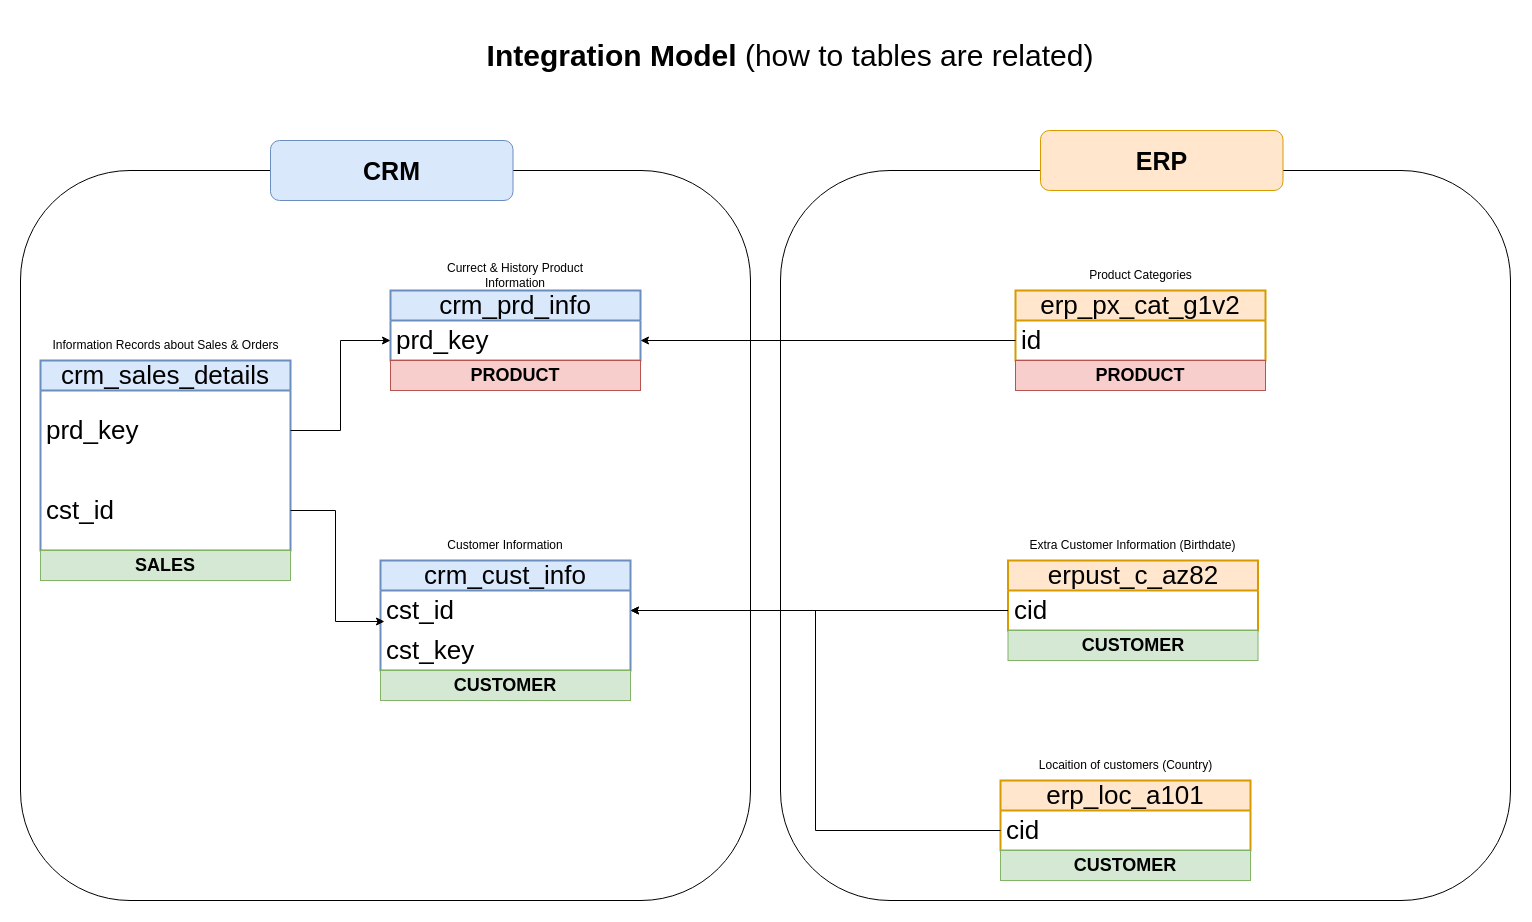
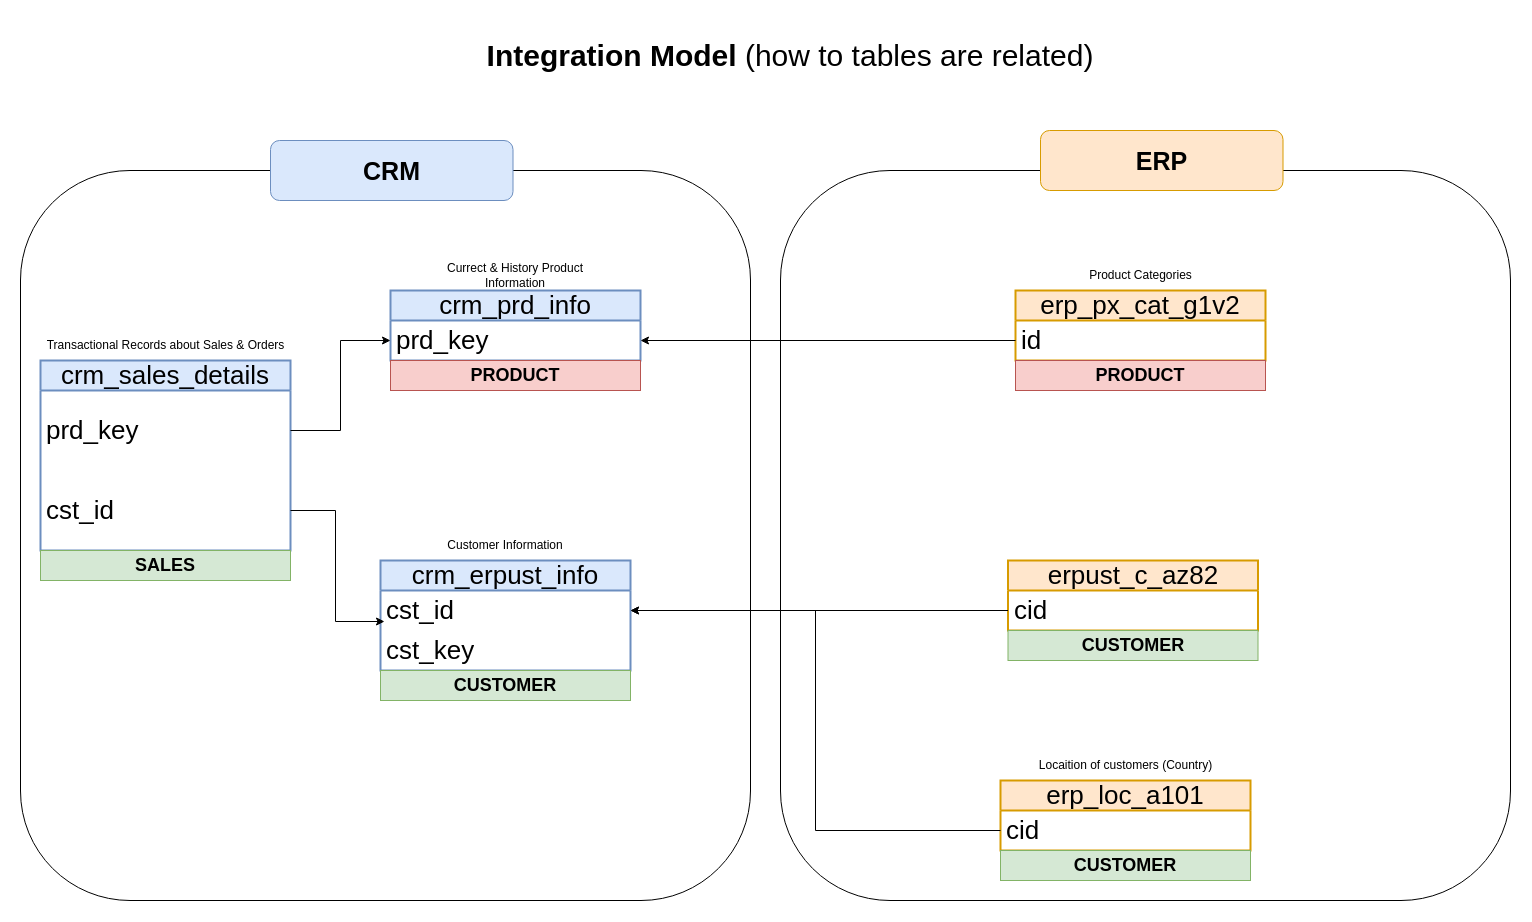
(166, 346) -> (166, 346)
(1133, 546) -> none
(506, 576) -> (506, 576)
